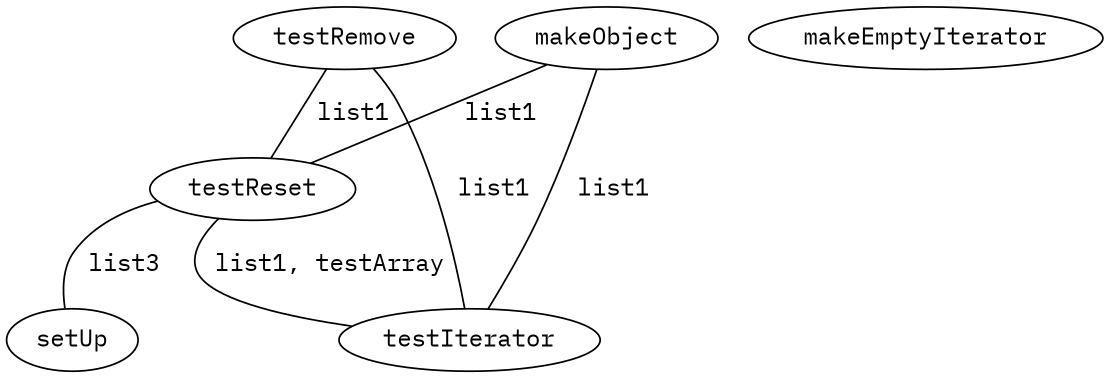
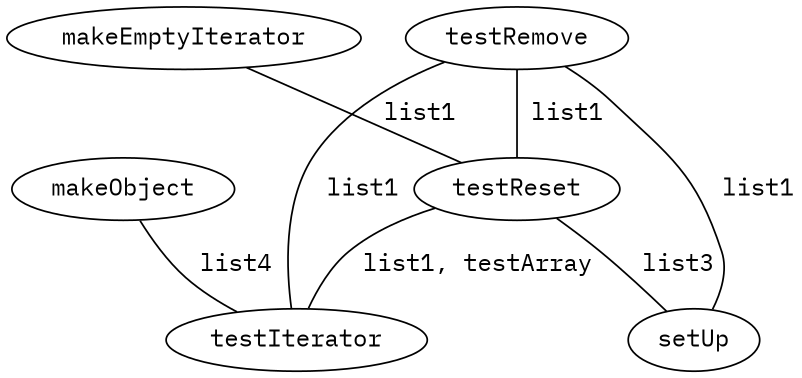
(429, 114) -> (365, 120)
none -> (680, 168)
(607, 189) -> (229, 265)
